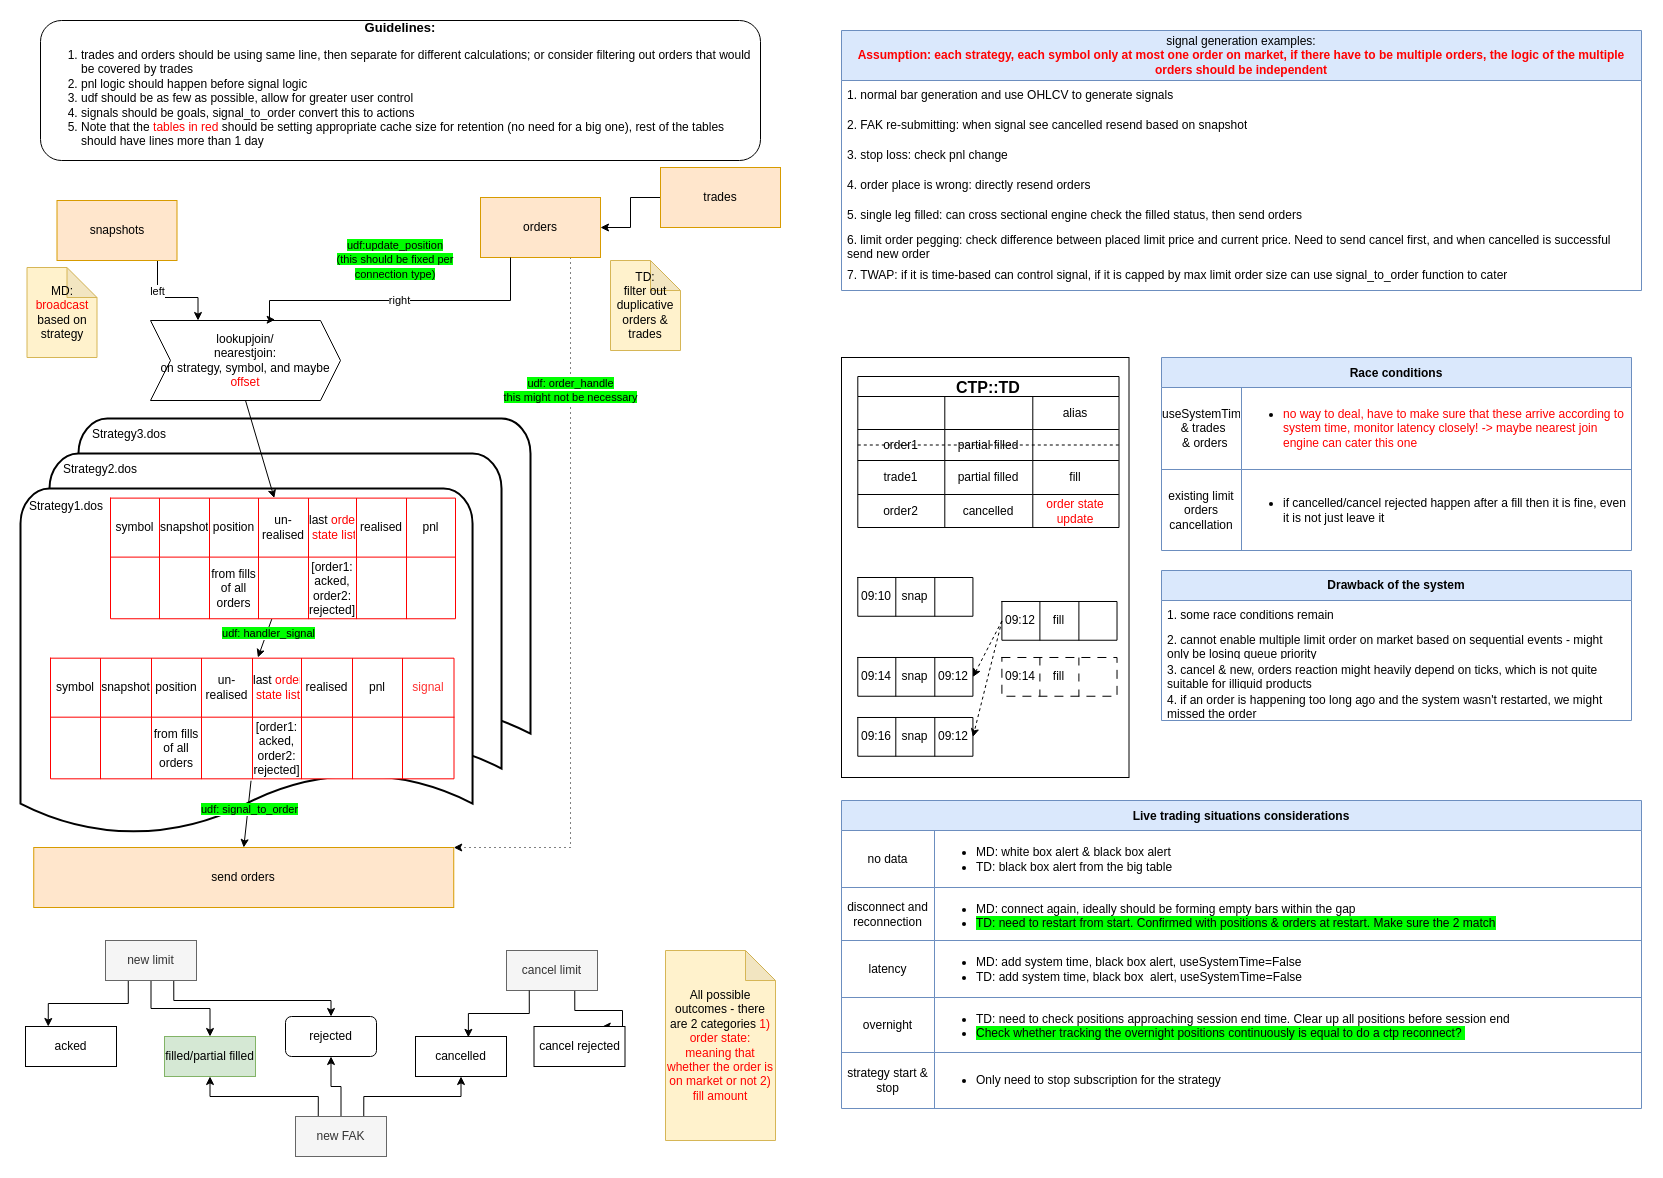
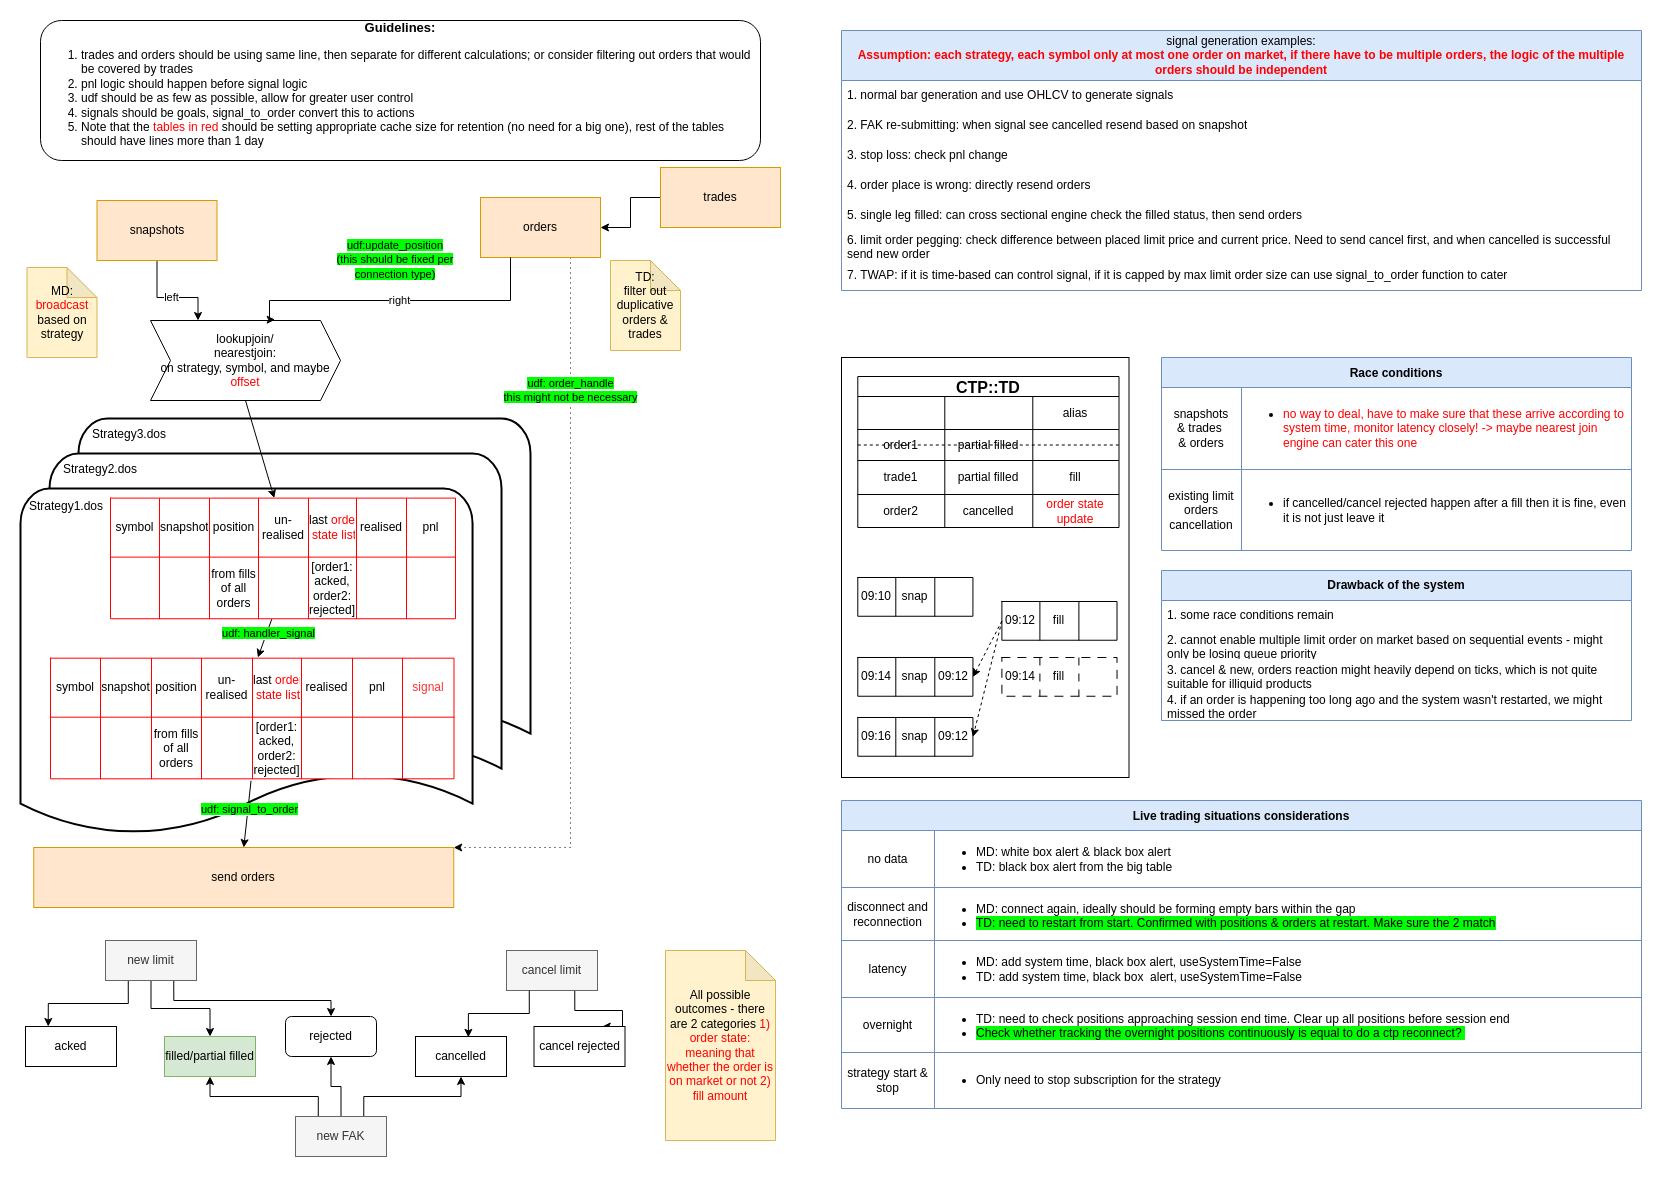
(117, 231) -> (157, 231)
(1202, 429) -> (1202, 429)
